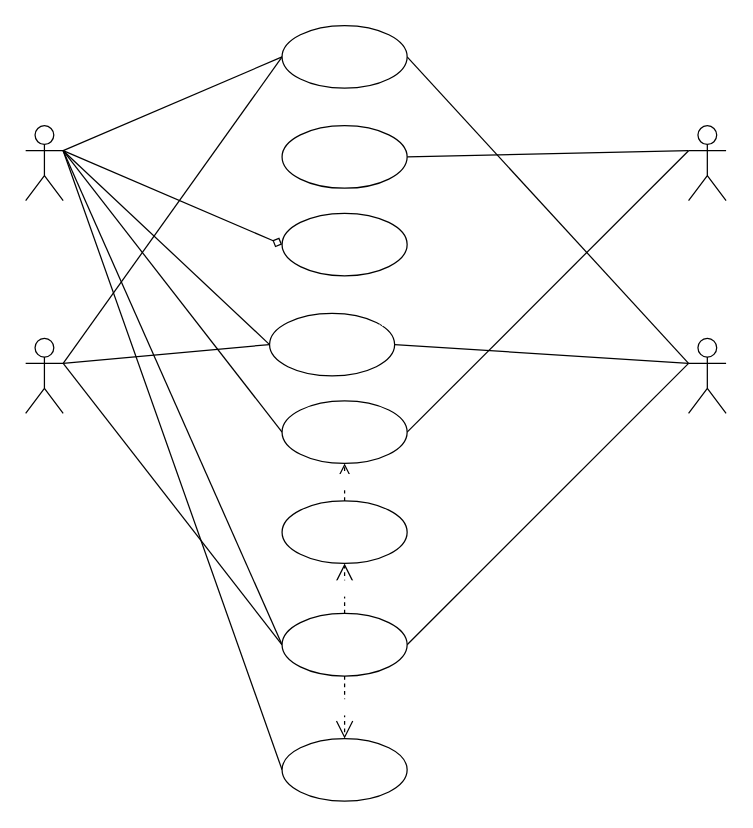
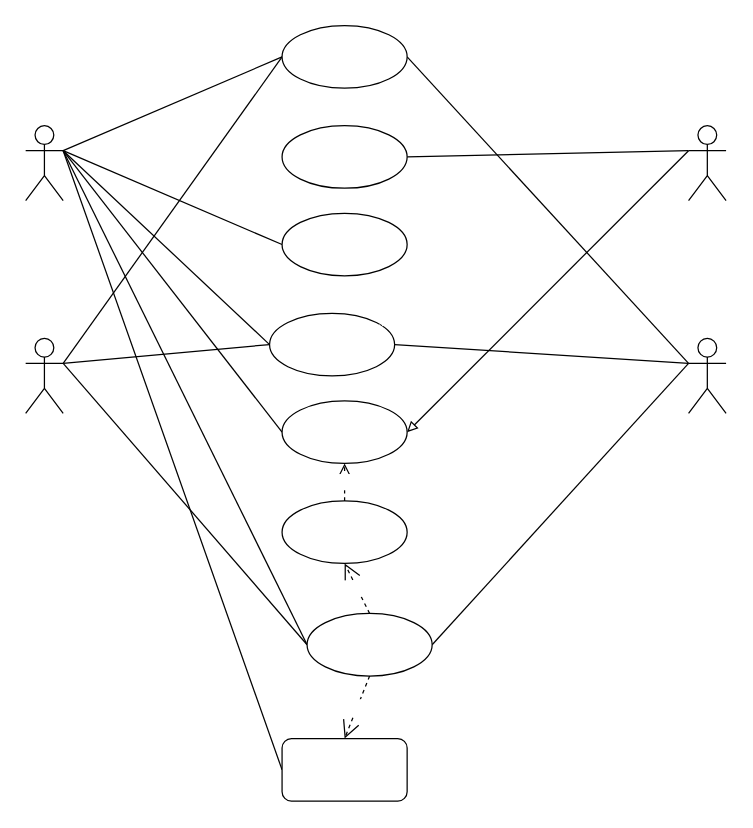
(272, 240) -> (276, 242)
(412, 427) -> (415, 423)
(344, 644) -> (369, 644)
(344, 769) -> (344, 769)
